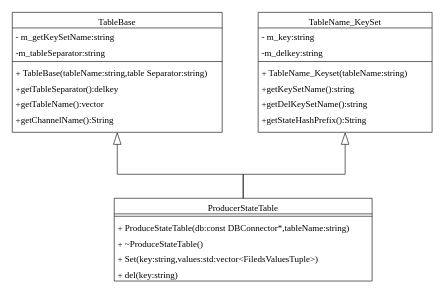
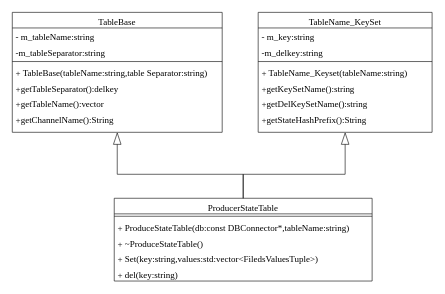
(73, 37) -> (61, 37)
